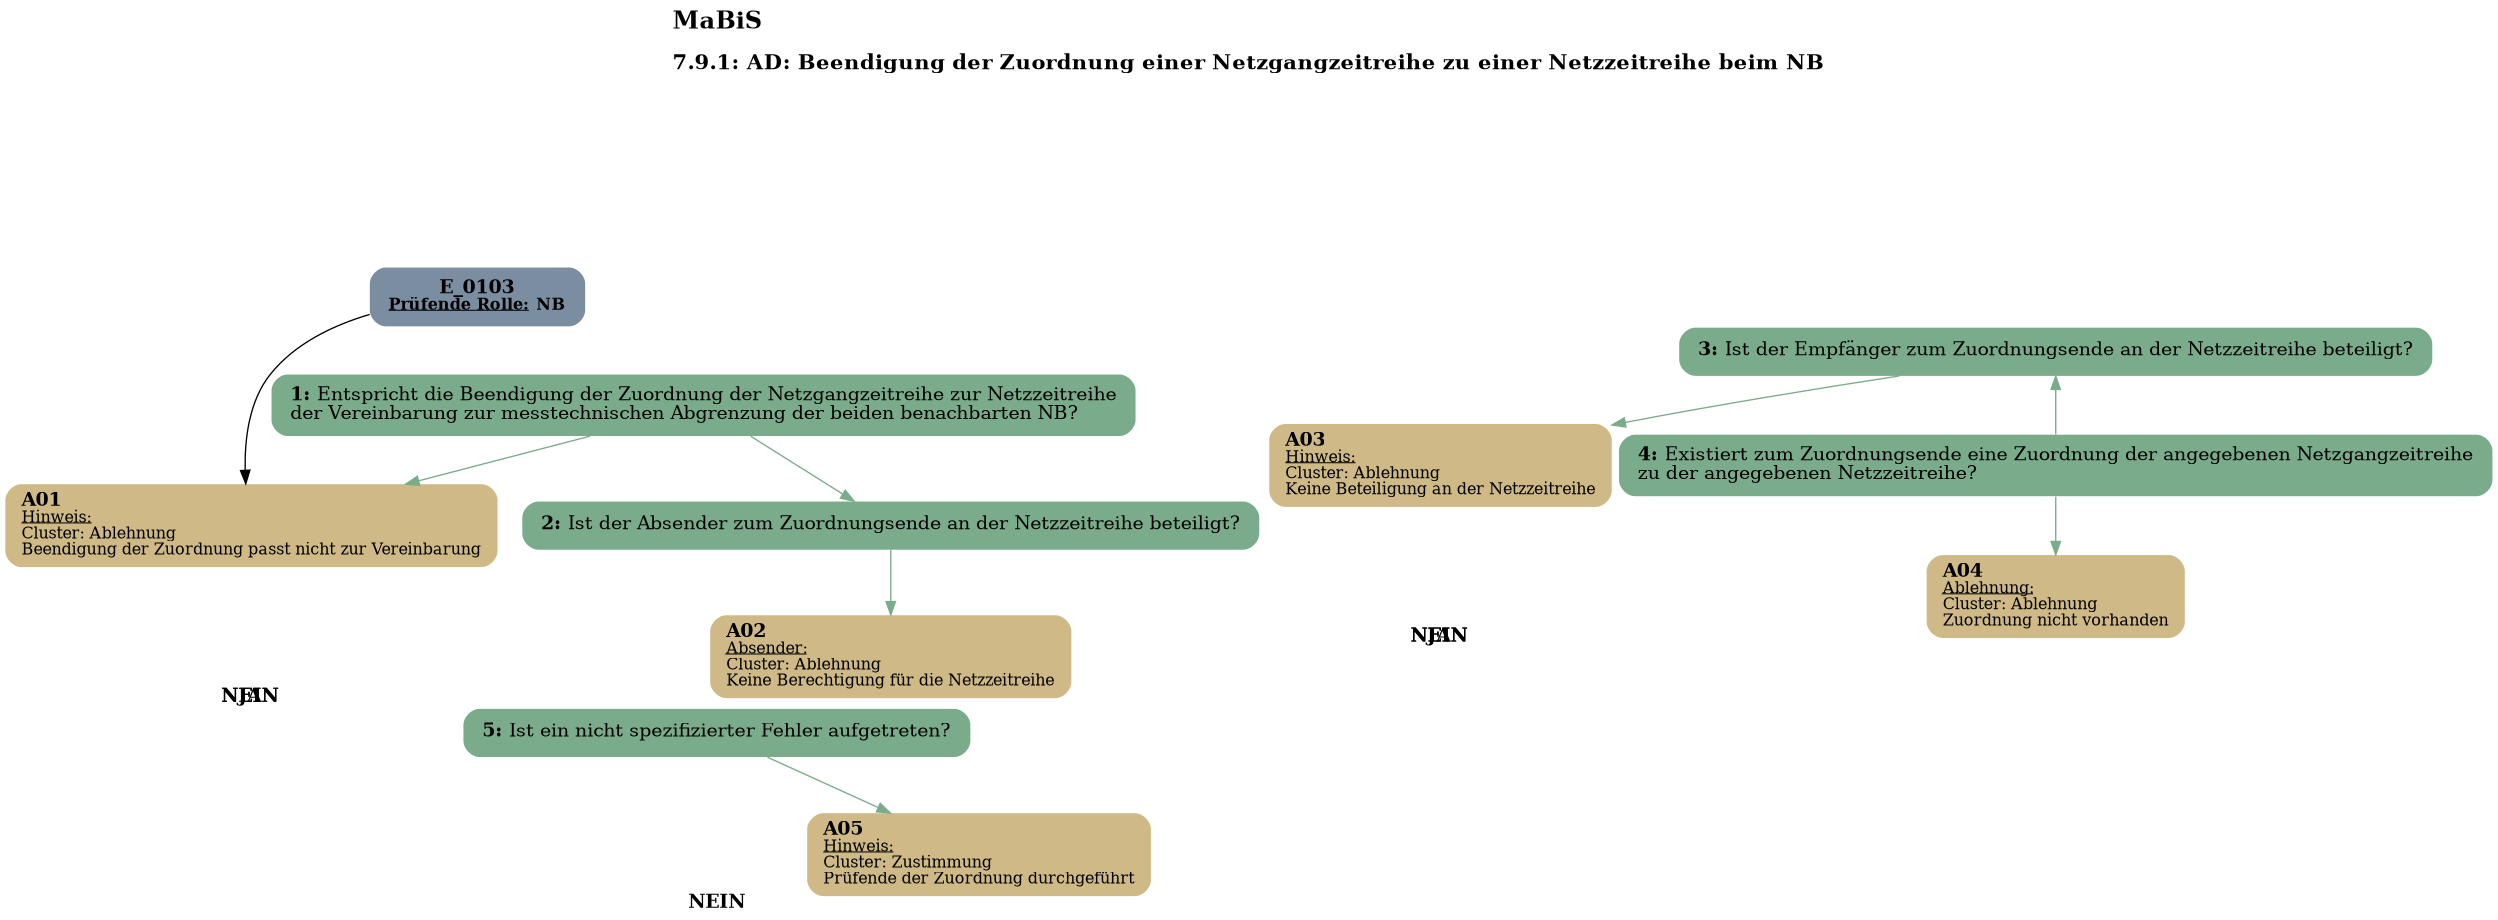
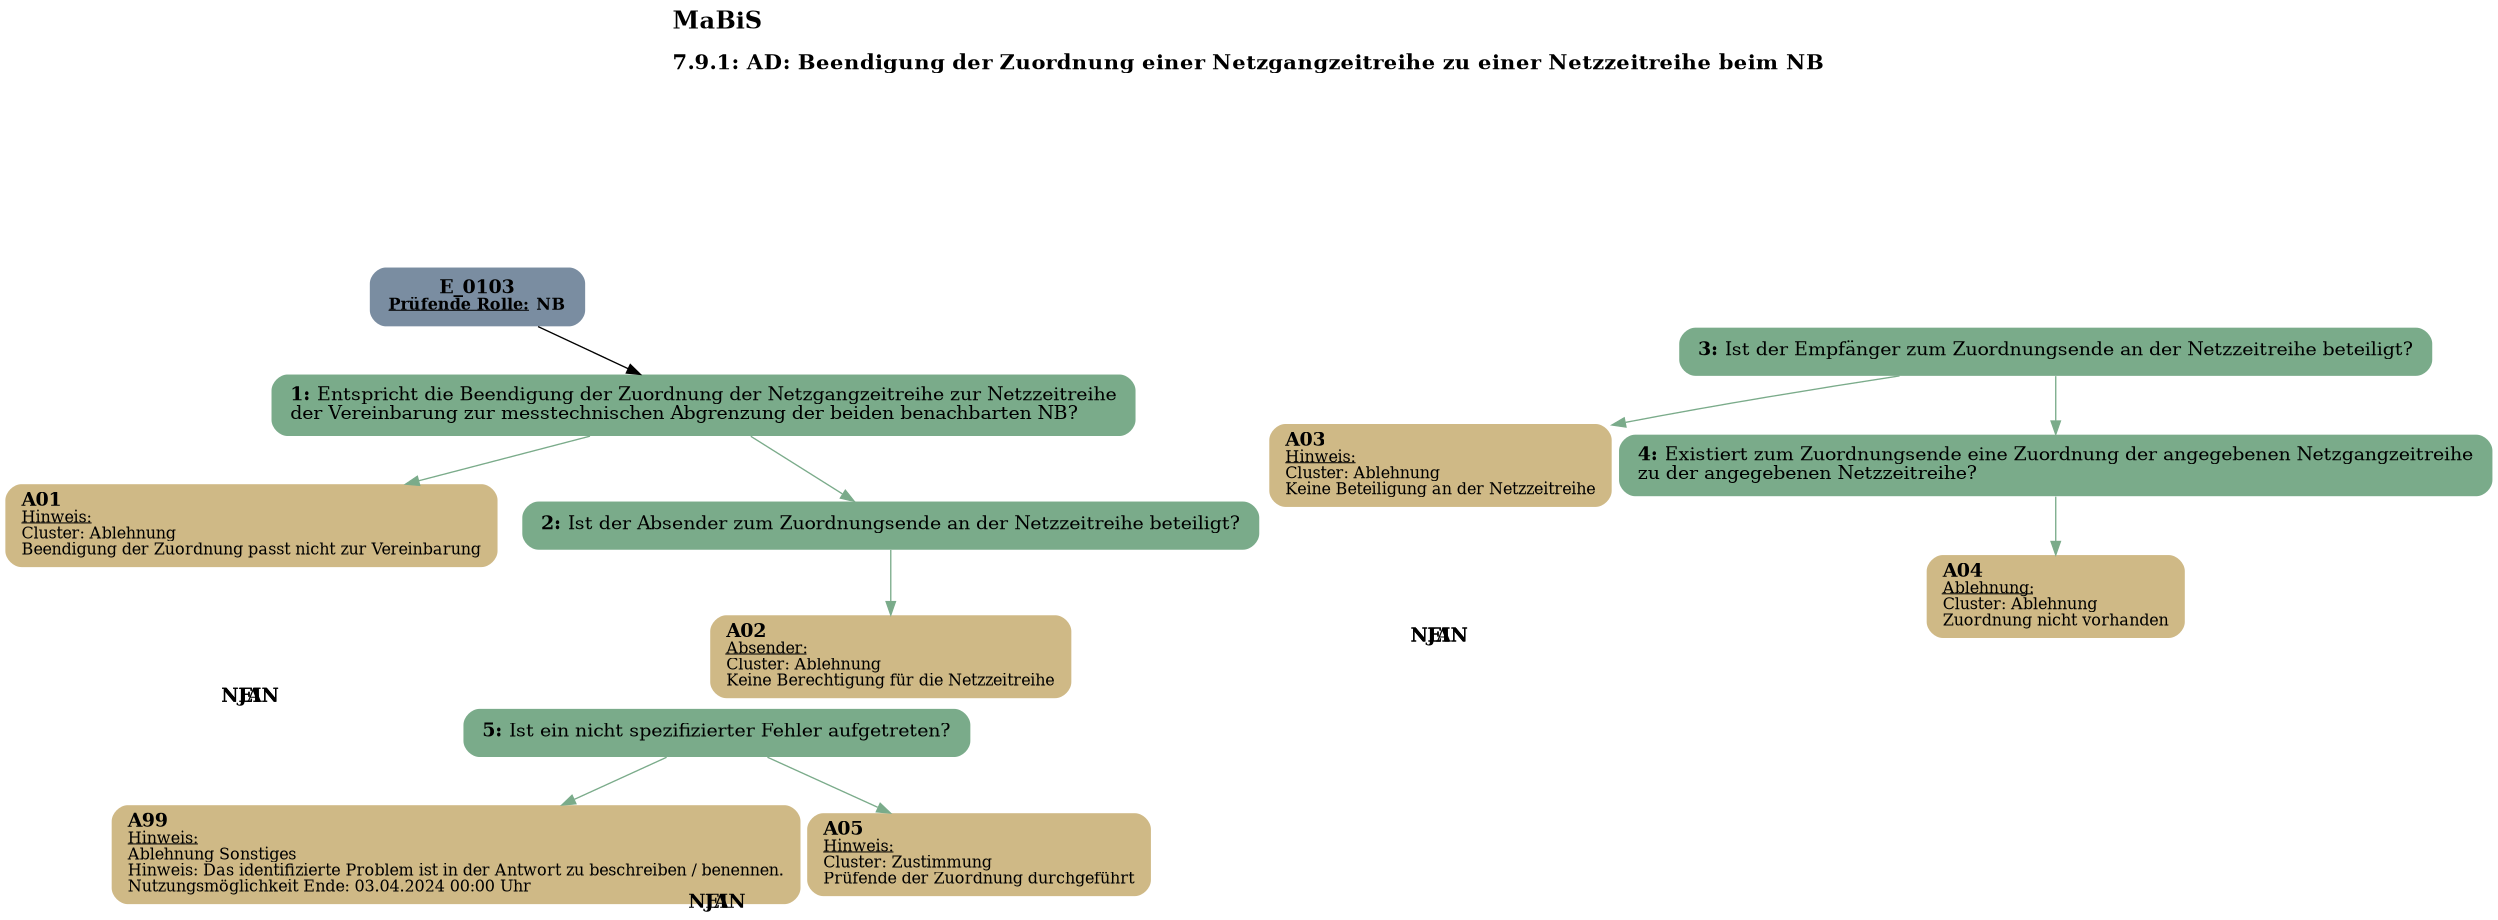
(276, 368) -> (583, 348)
(2056, 412) -> (2056, 398)
none -> (456, 855)
